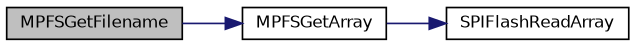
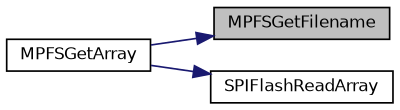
(204, 23) -> (174, 42)
